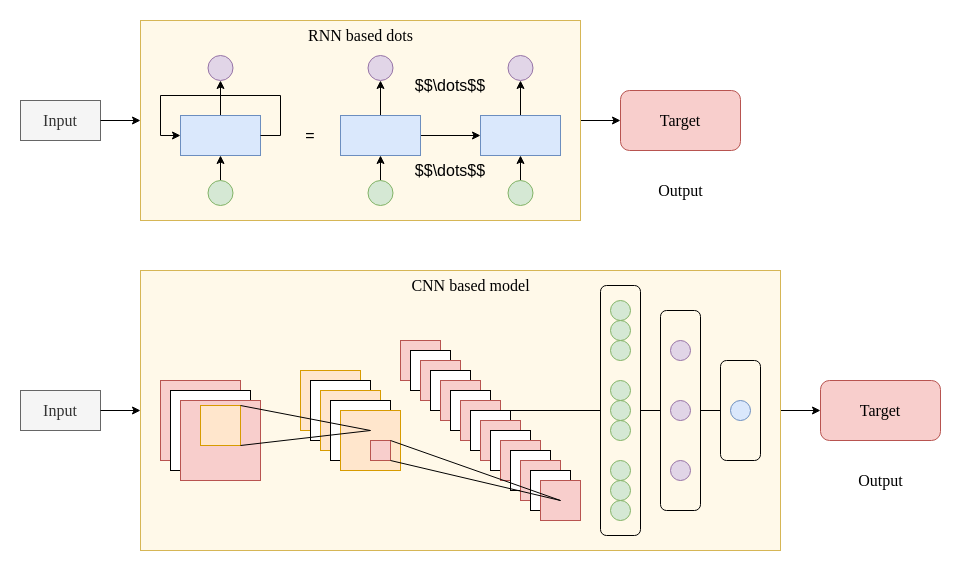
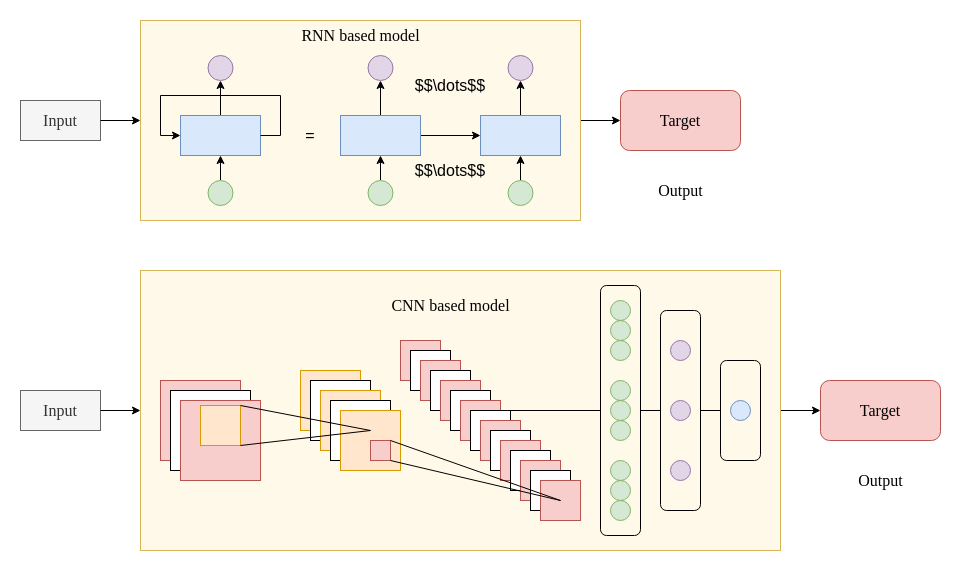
(361, 36) -> (361, 36)
(471, 286) -> (451, 306)
